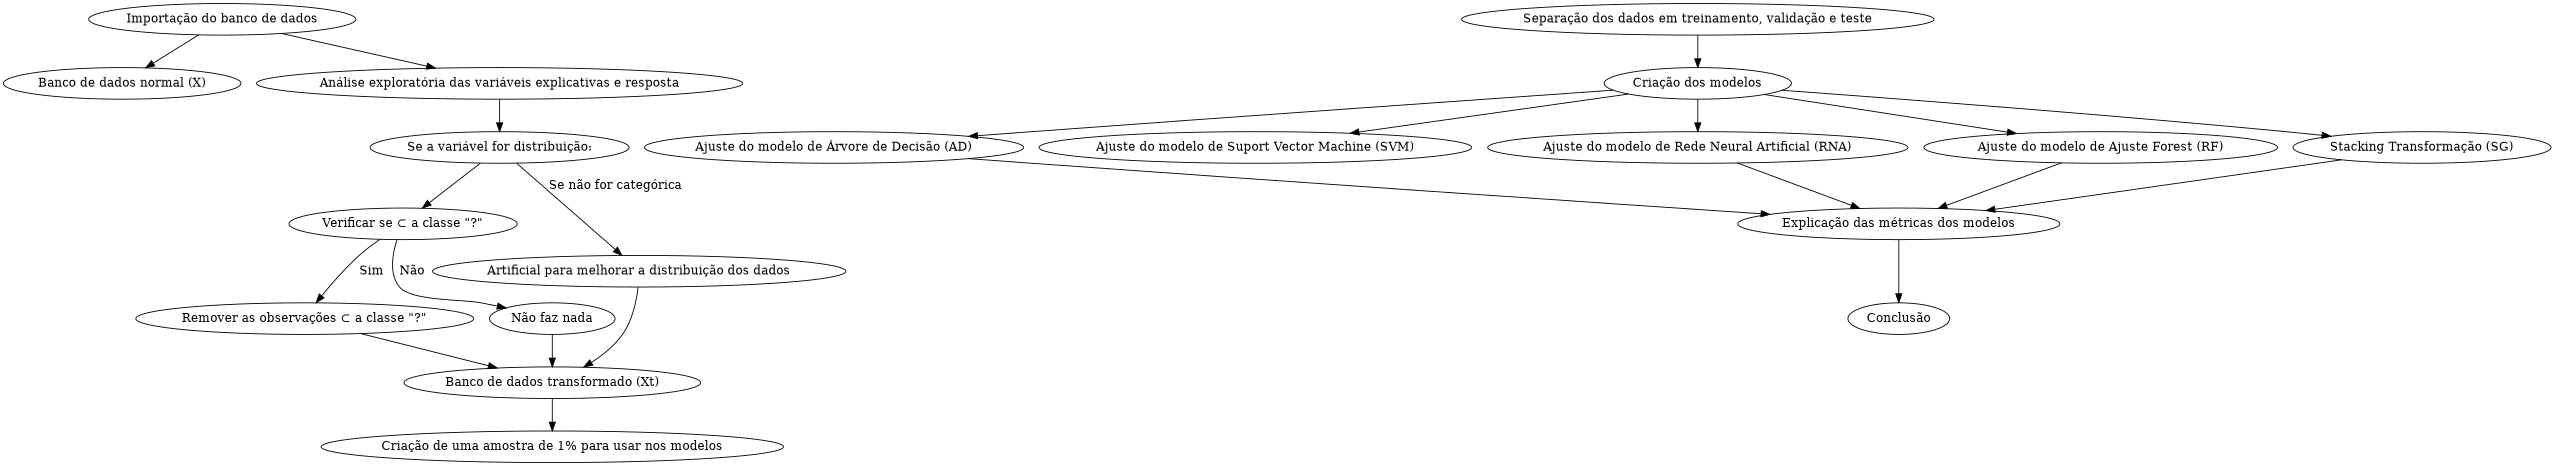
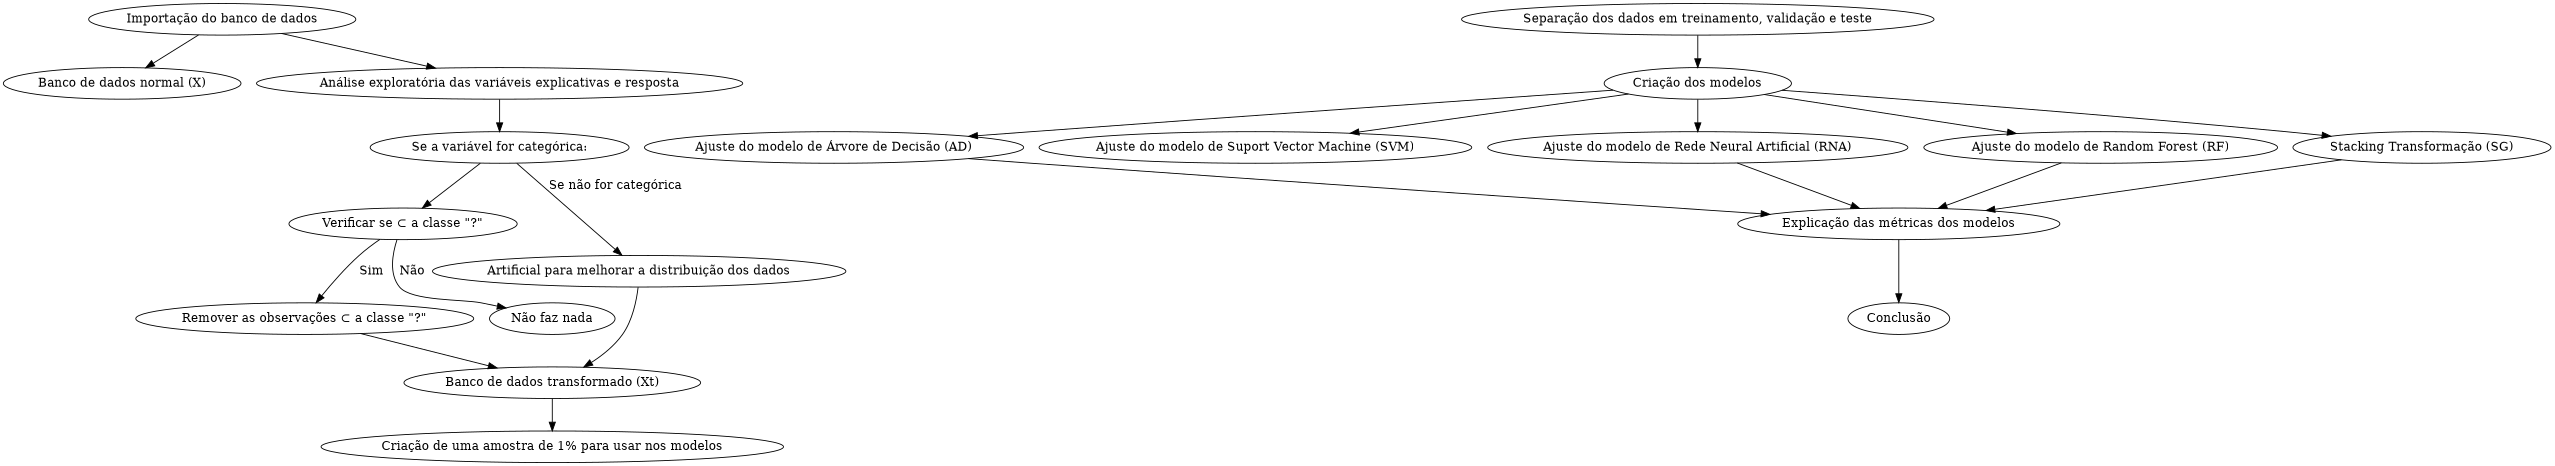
(500, 147) -> (500, 147)
(2101, 147) -> (2101, 147)
(552, 346) -> none
